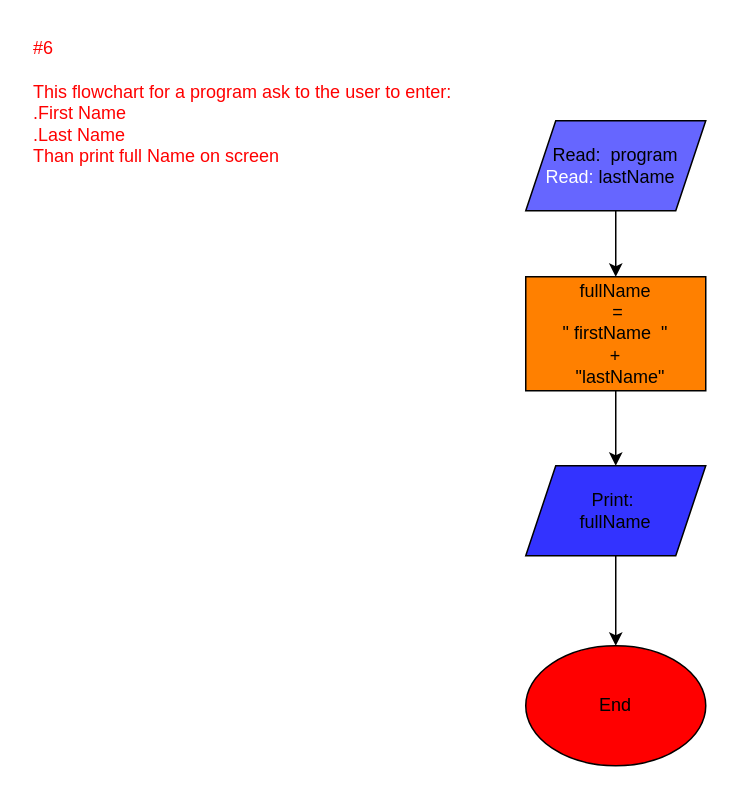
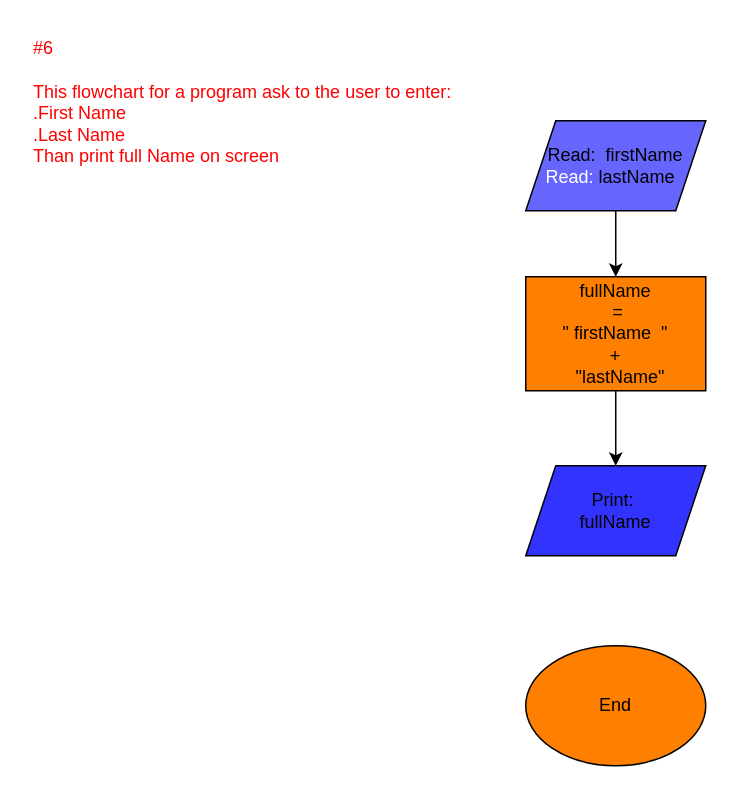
(616, 166) -> (616, 166)
(616, 596) -> none
(616, 706) -> (616, 706)
